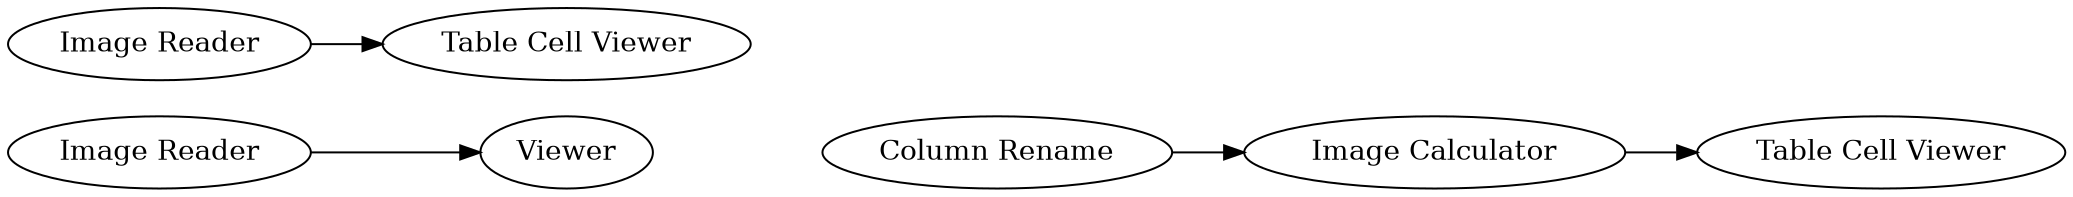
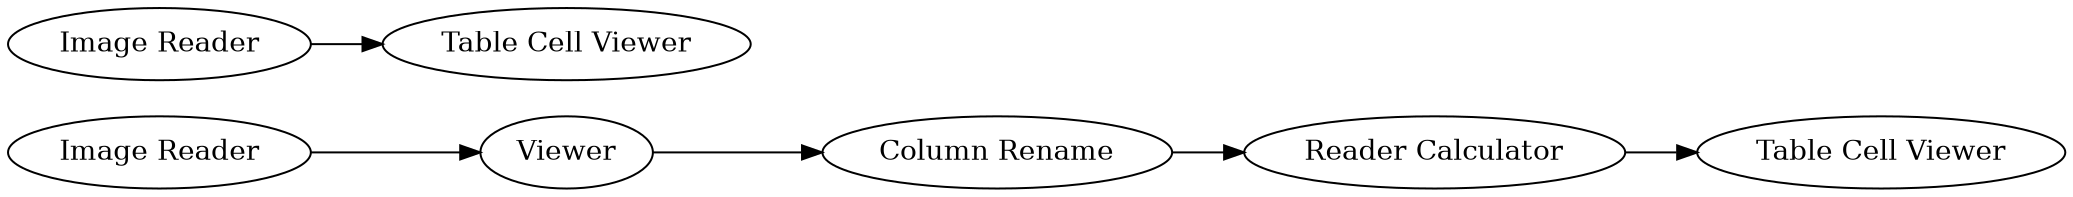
none -> (727, 152)
(1435, 152) -> (1435, 152)
